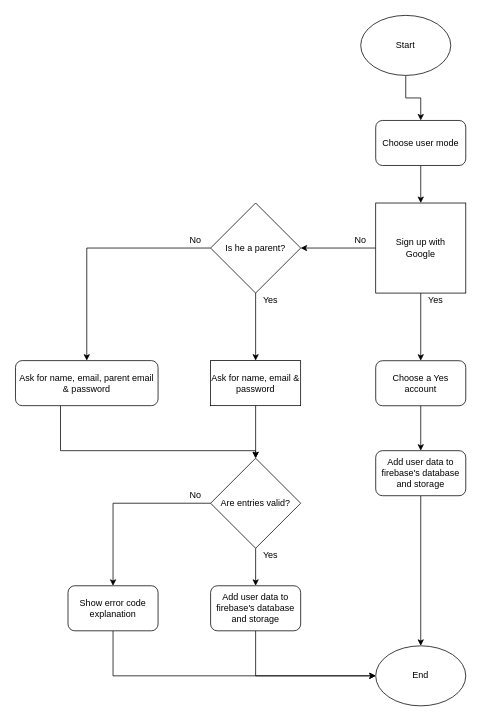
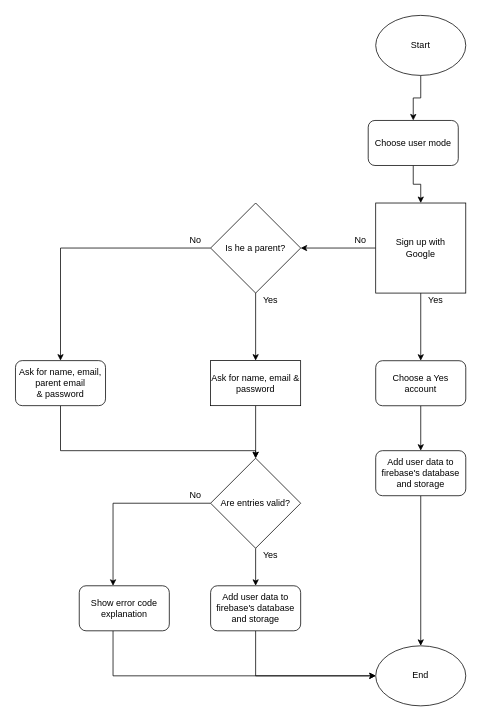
(405, 45) -> (420, 45)
(420, 143) -> (413, 143)
(87, 383) -> (60, 383)
(113, 608) -> (124, 608)
